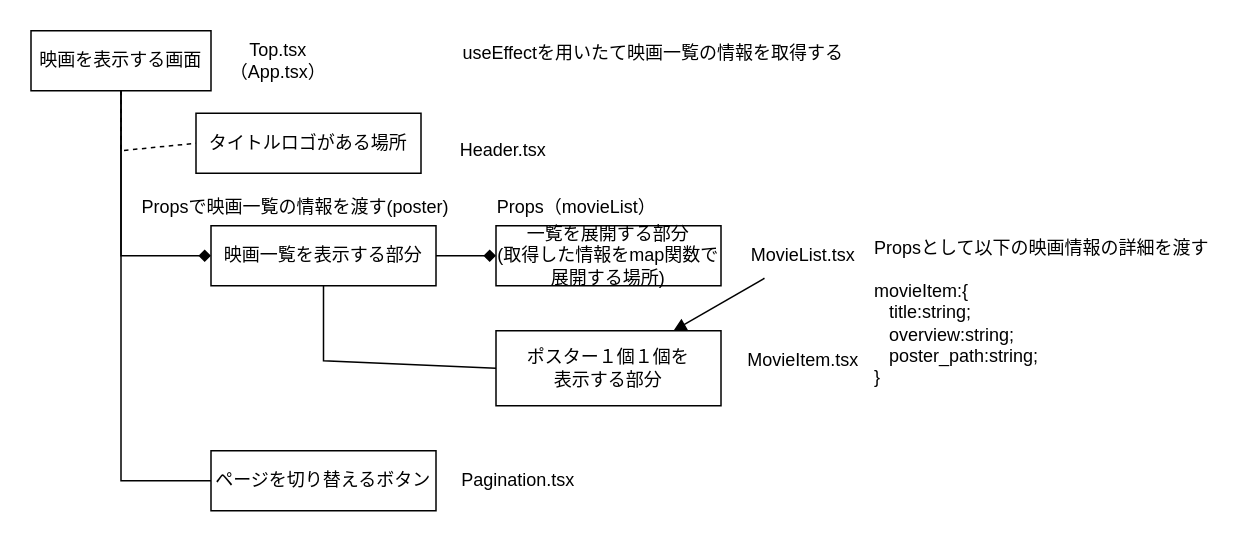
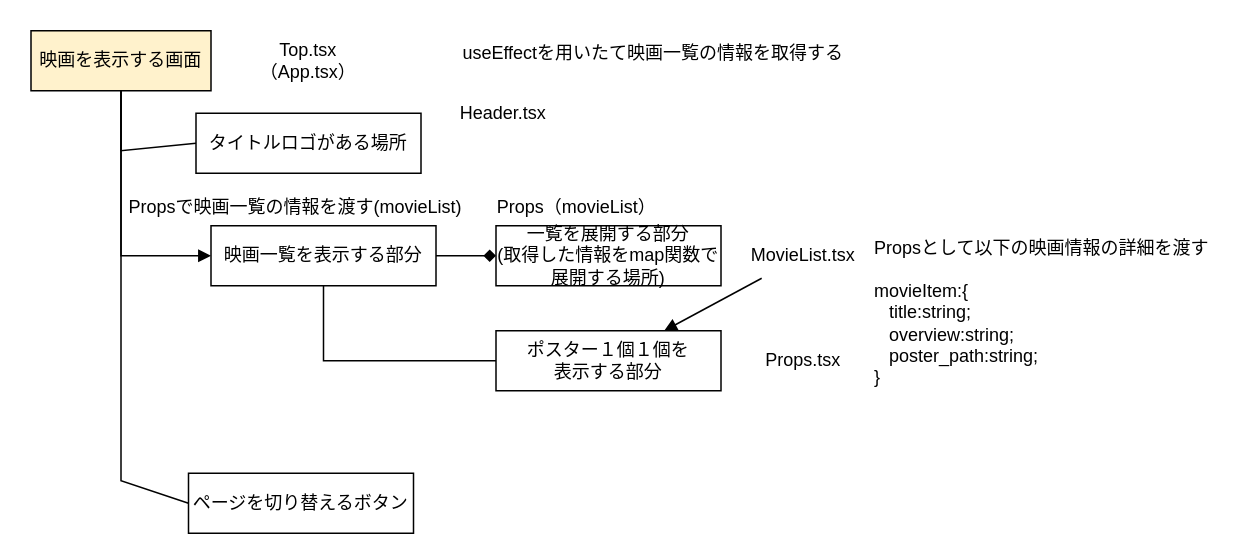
(121, 61) -> (121, 61)
(278, 61) -> (308, 61)
(159, 147) -> (159, 147)
(503, 151) -> (503, 113)
(296, 208) -> (296, 208)
(197, 256) -> (197, 256)
(803, 361) -> (803, 361)
(608, 368) -> (608, 361)
(323, 481) -> (301, 503)
(518, 481) -> none
